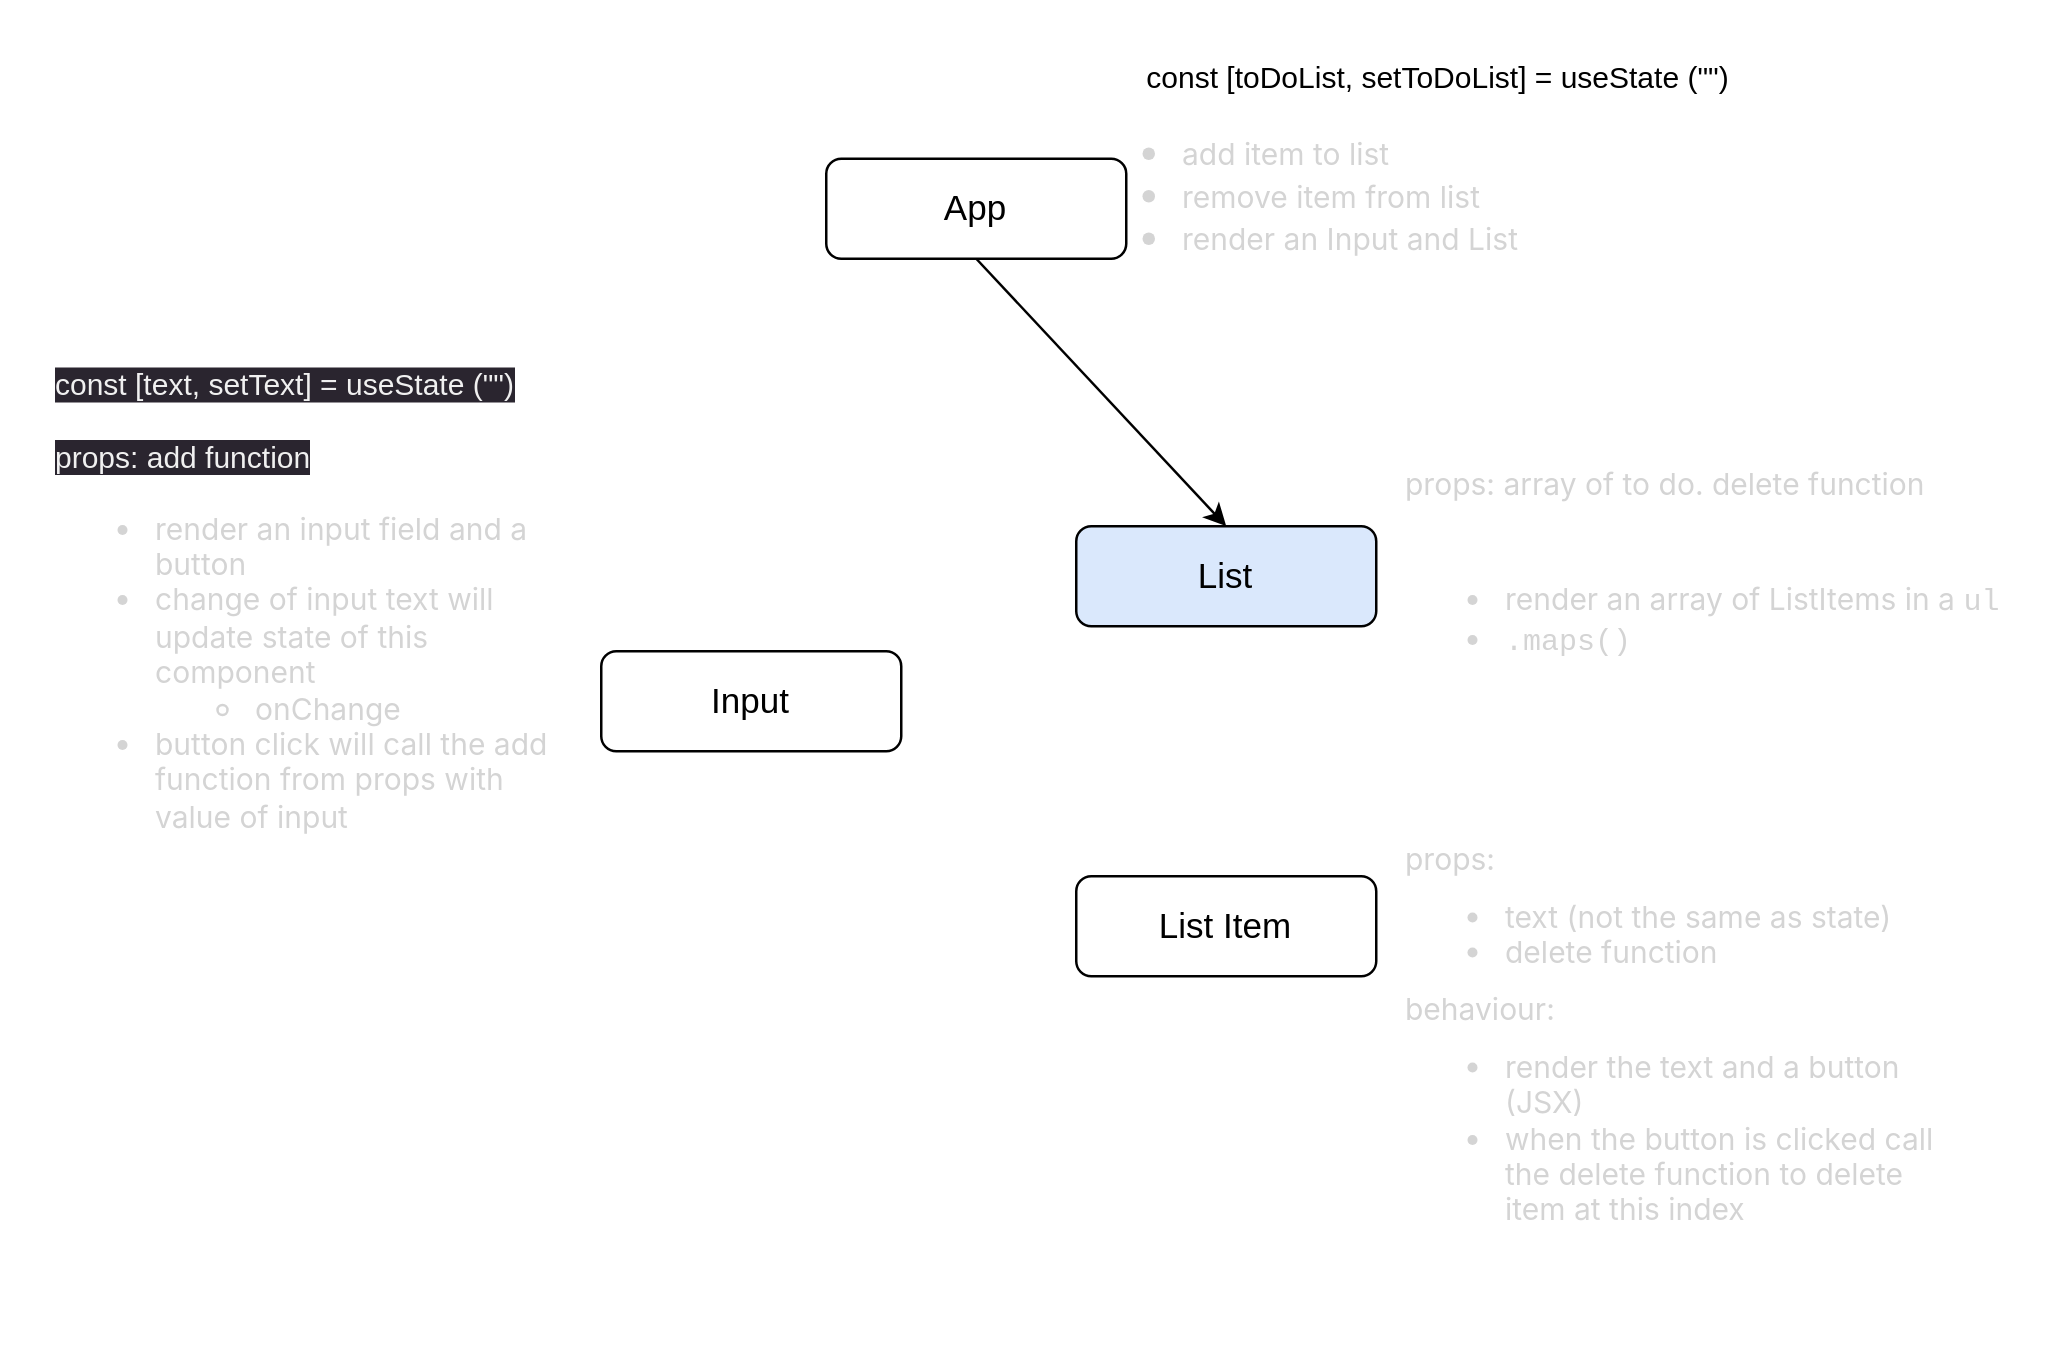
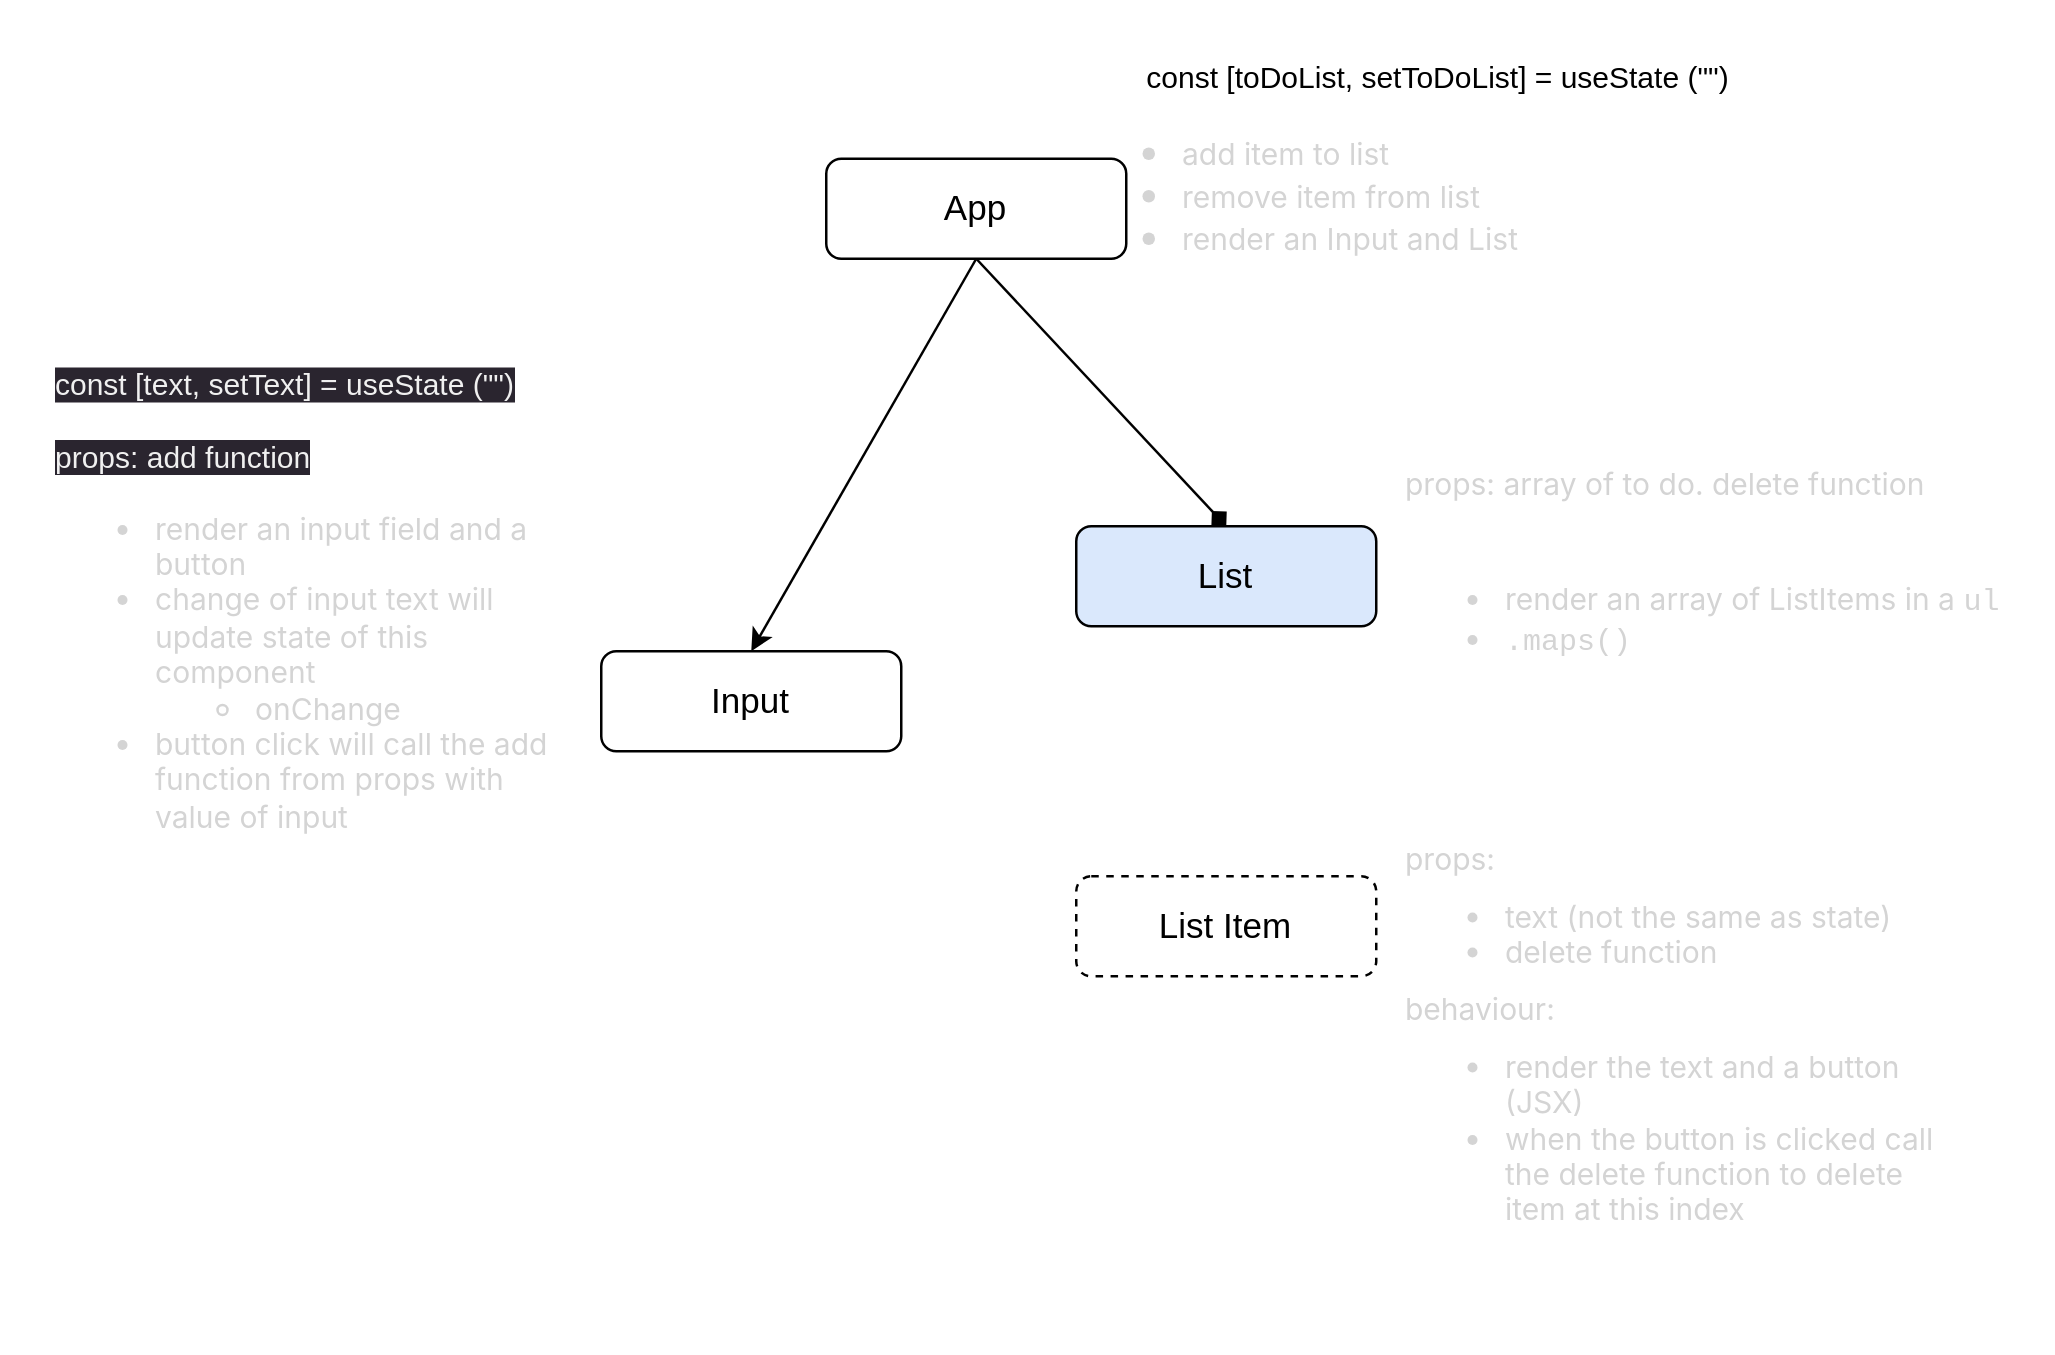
none -> (867, 450)
(1213, 512) -> (1212, 511)
(1226, 926) -> (1226, 926)
